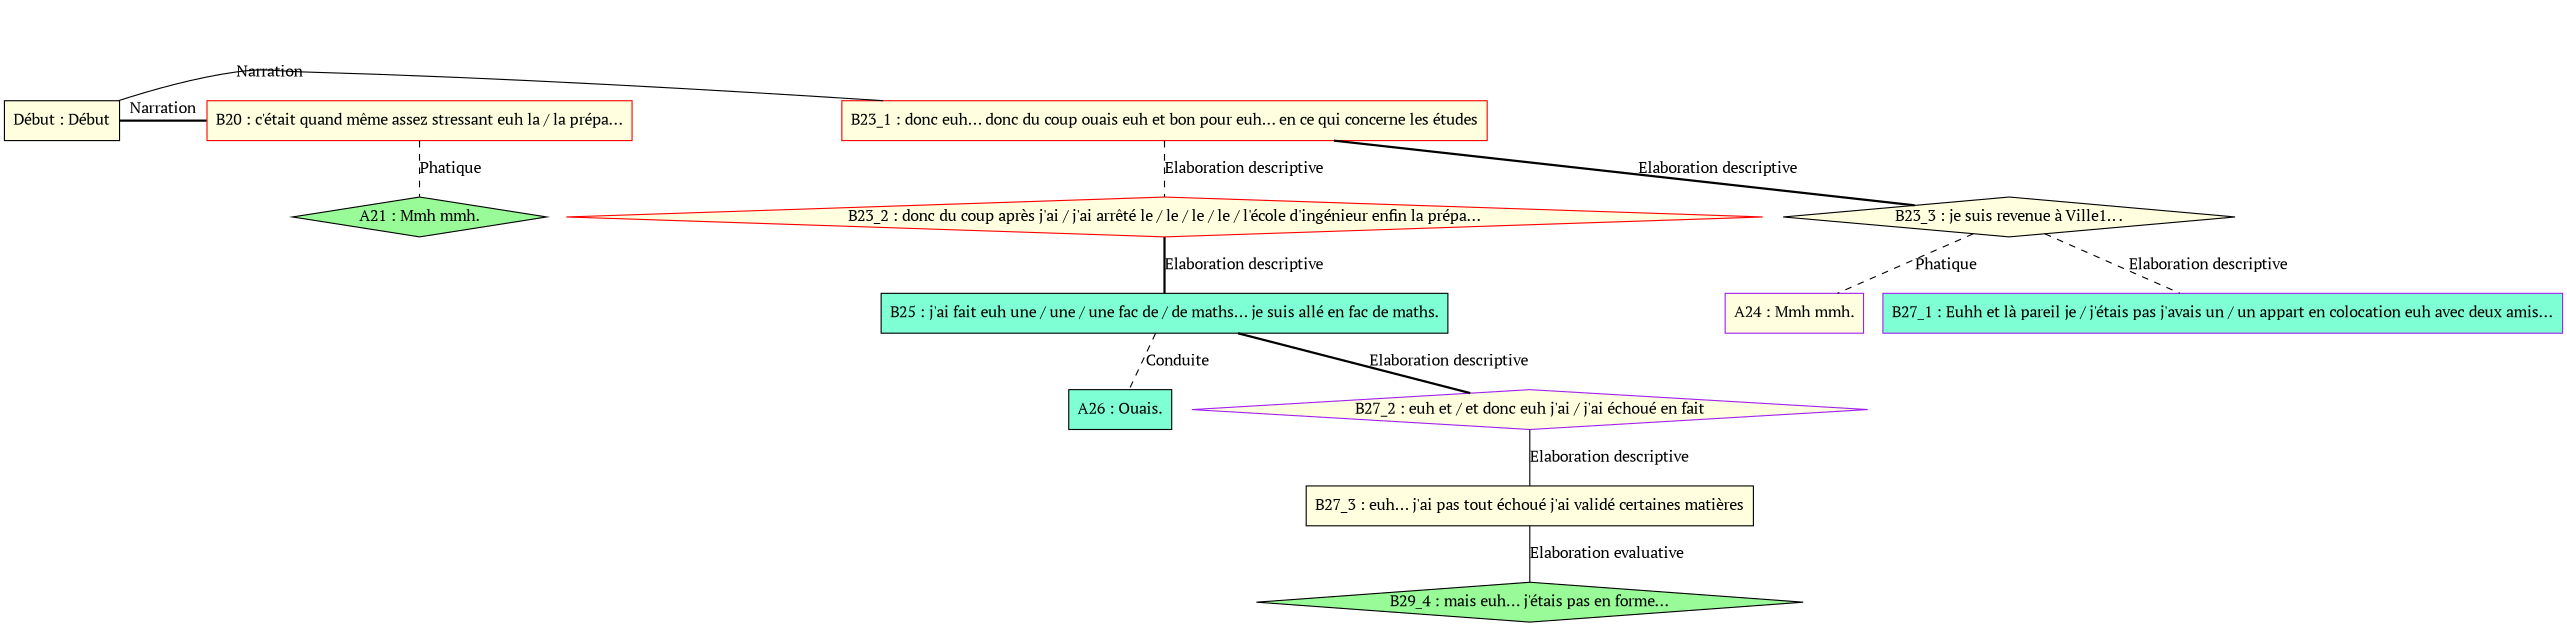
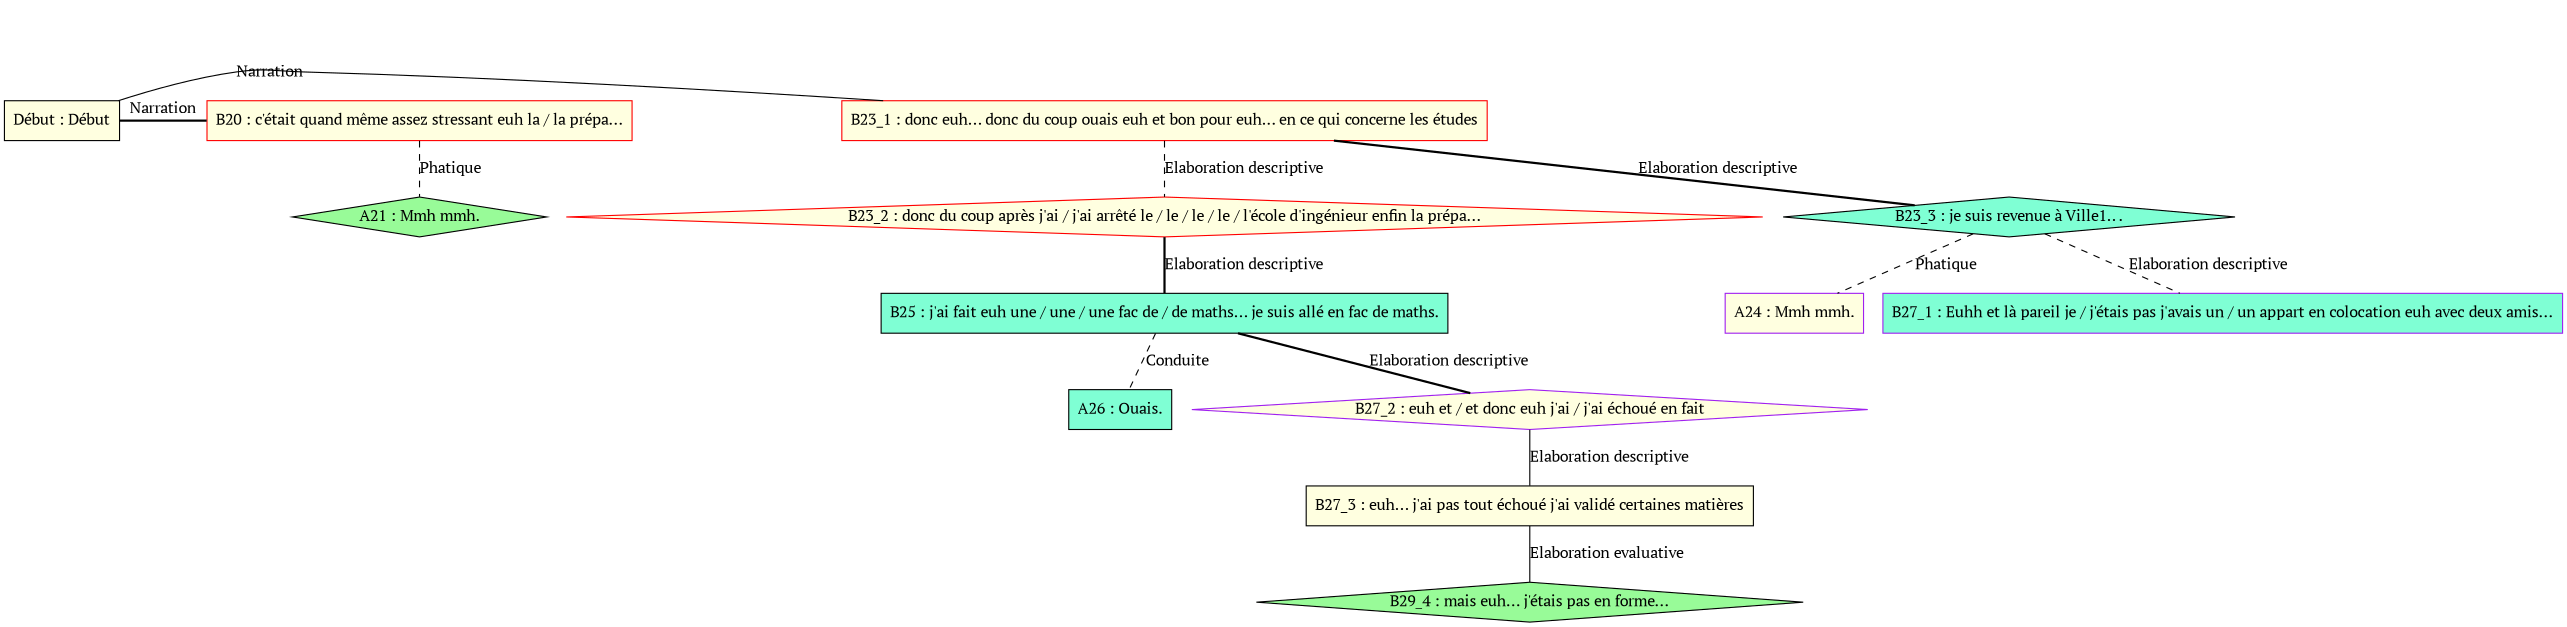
(2009, 217) -> (2009, 217)
